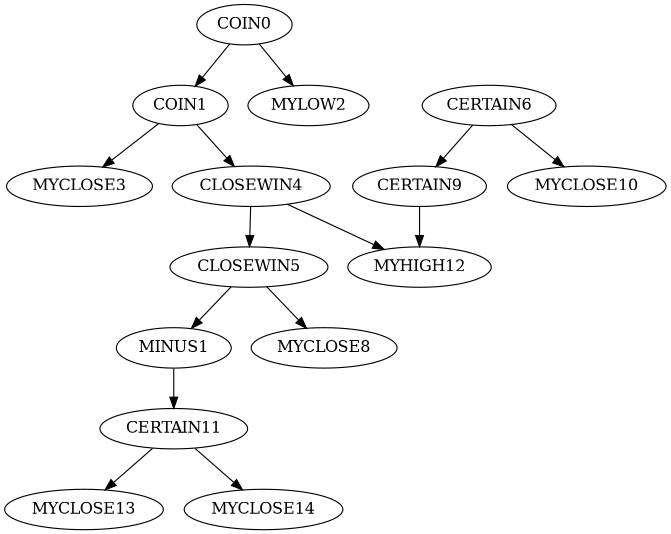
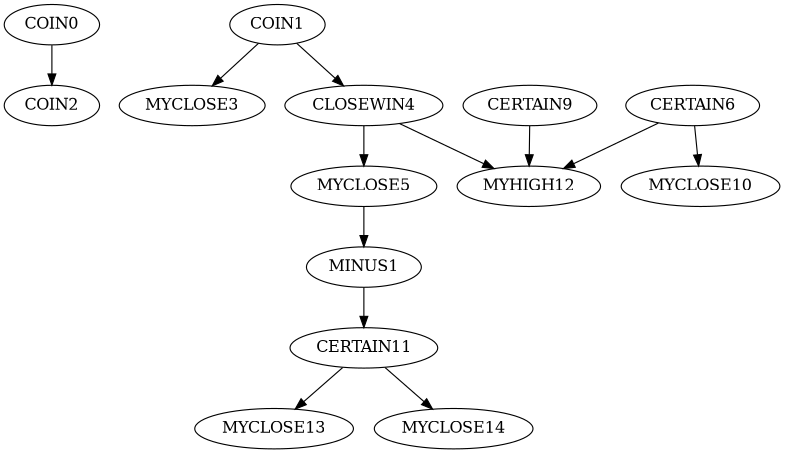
(216, 61) -> none
(308, 105) -> (52, 105)
(458, 142) -> (616, 143)
(249, 267) -> (364, 186)
(324, 348) -> none
